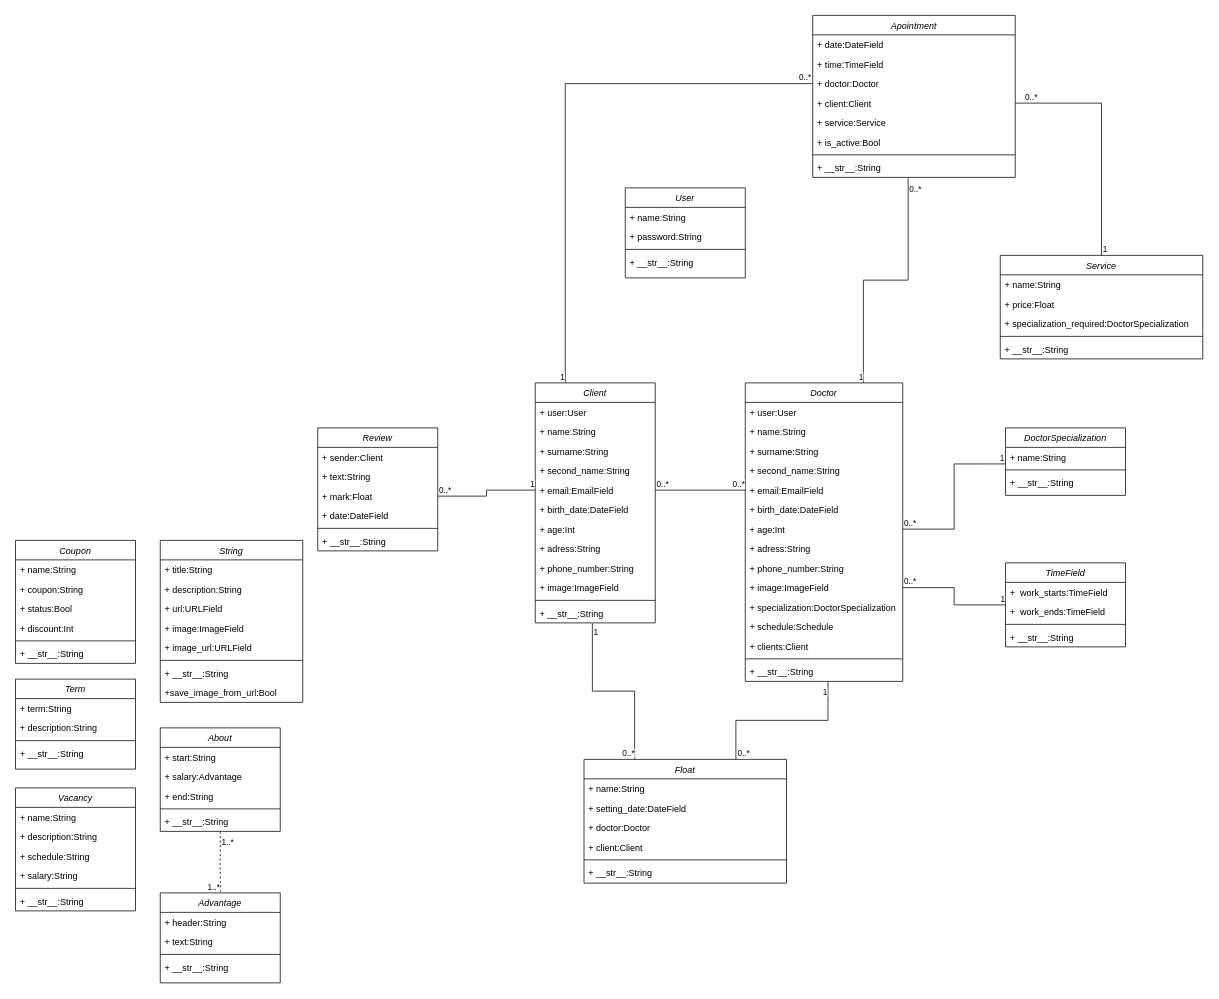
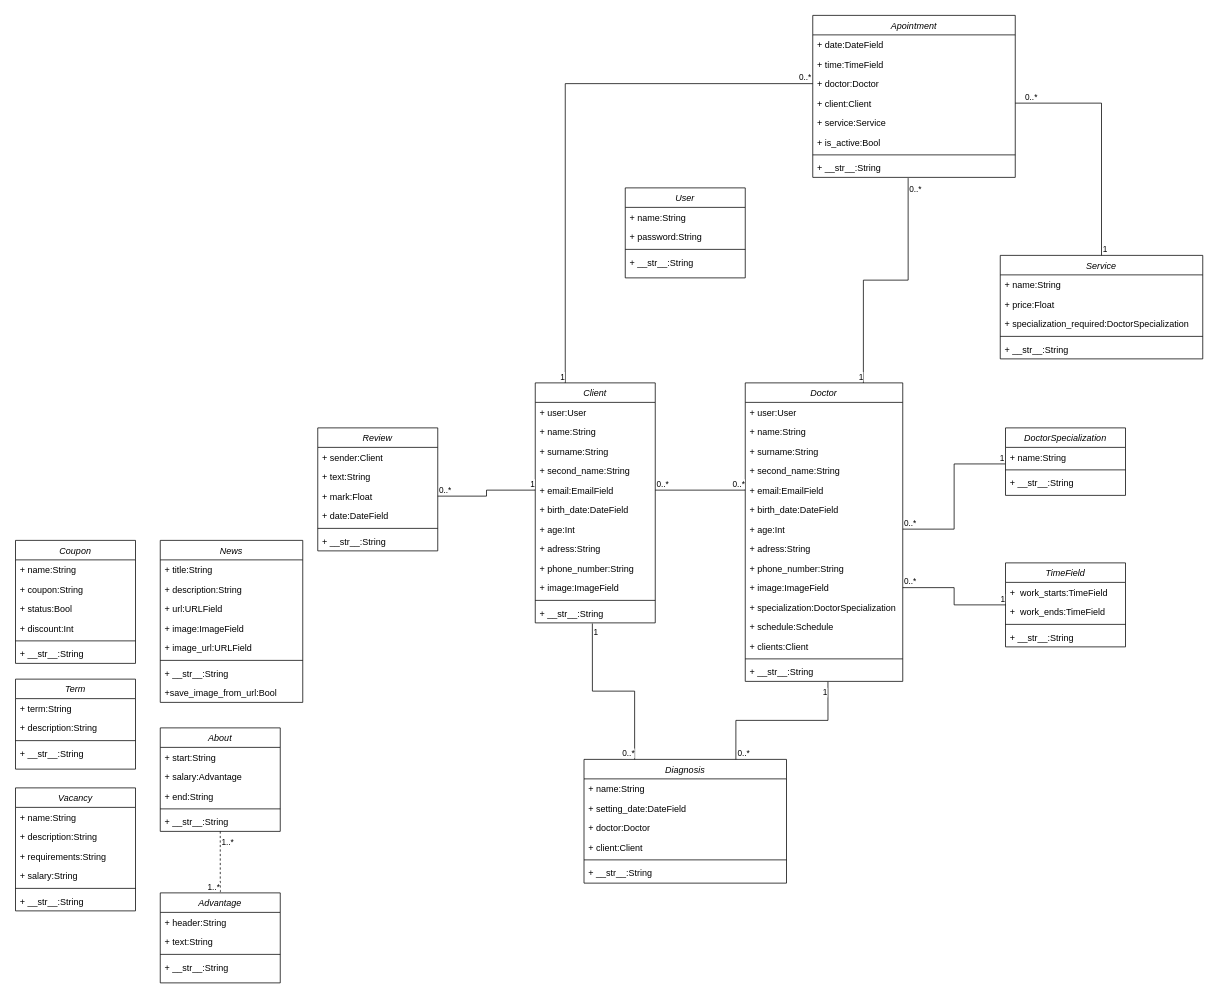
(231, 551) -> (231, 551)
(685, 770) -> (685, 770)
(58, 857) -> (68, 857)
